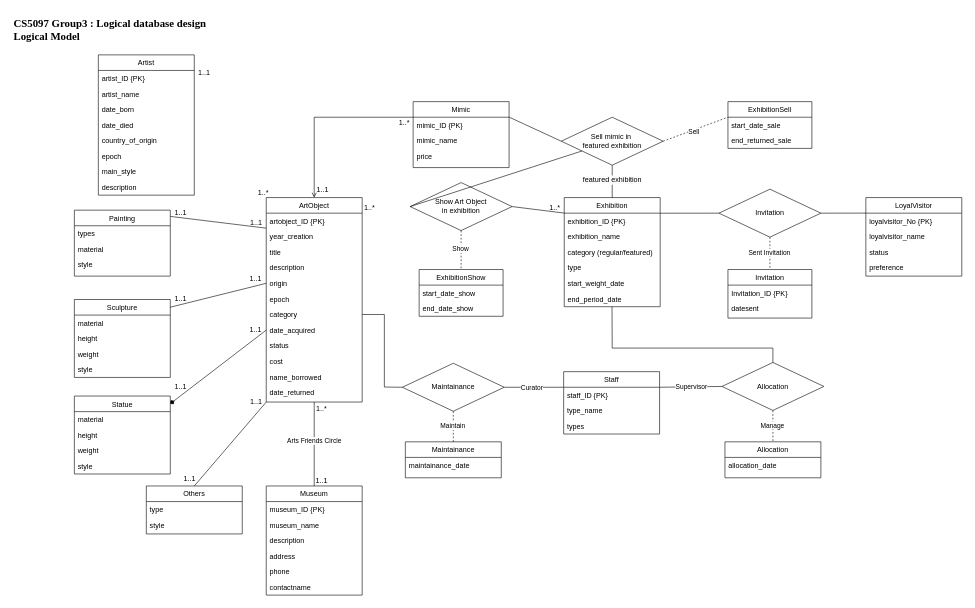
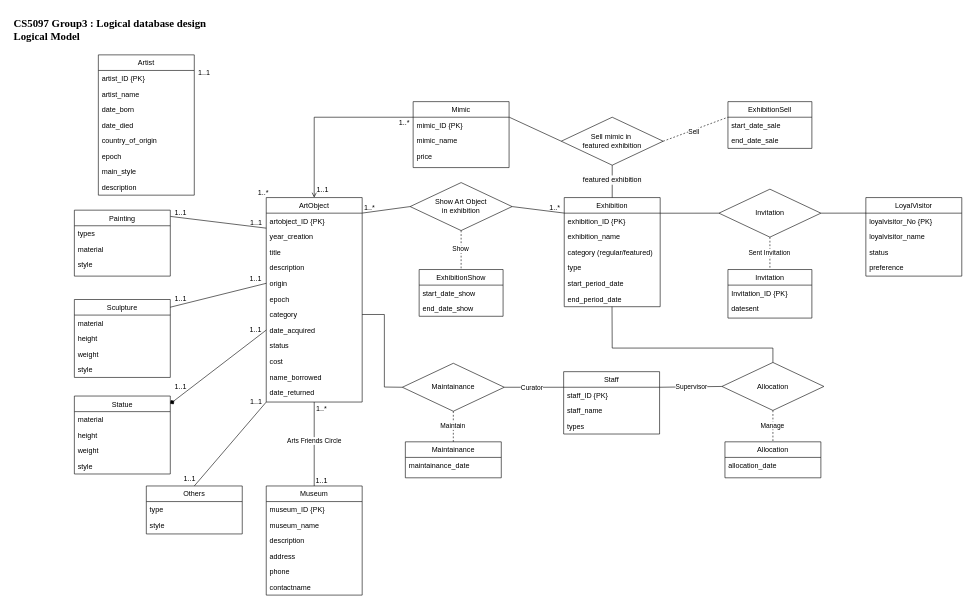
(765, 141) -> (757, 141)
(496, 179) -> (387, 210)
(601, 284) -> (601, 284)
(585, 411) -> (587, 411)
